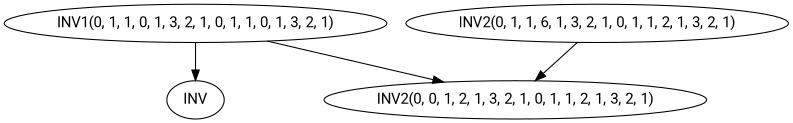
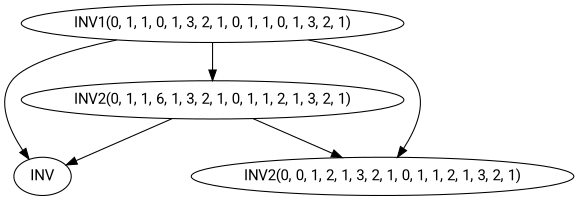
none -> (213, 56)
none -> (124, 140)
